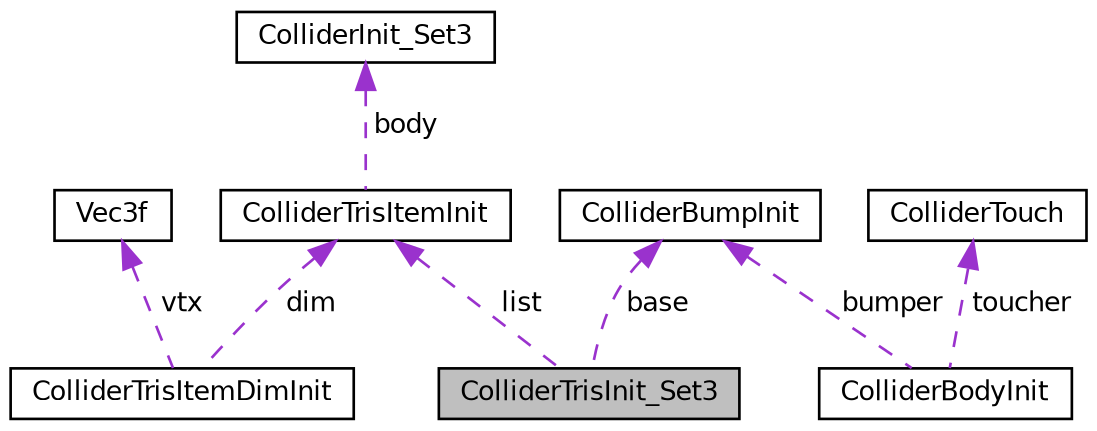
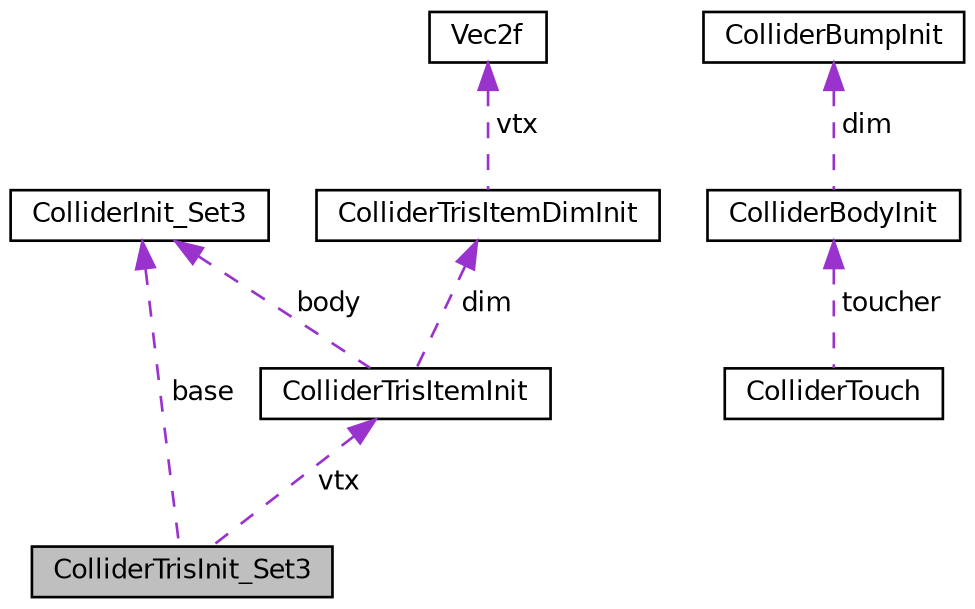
(113, 215) -> (488, 37)
(519, 305) -> (335, 483)
(888, 305) -> (863, 126)
(608, 310) -> (162, 408)
(257, 311) -> (441, 317)
(959, 318) -> (834, 318)
